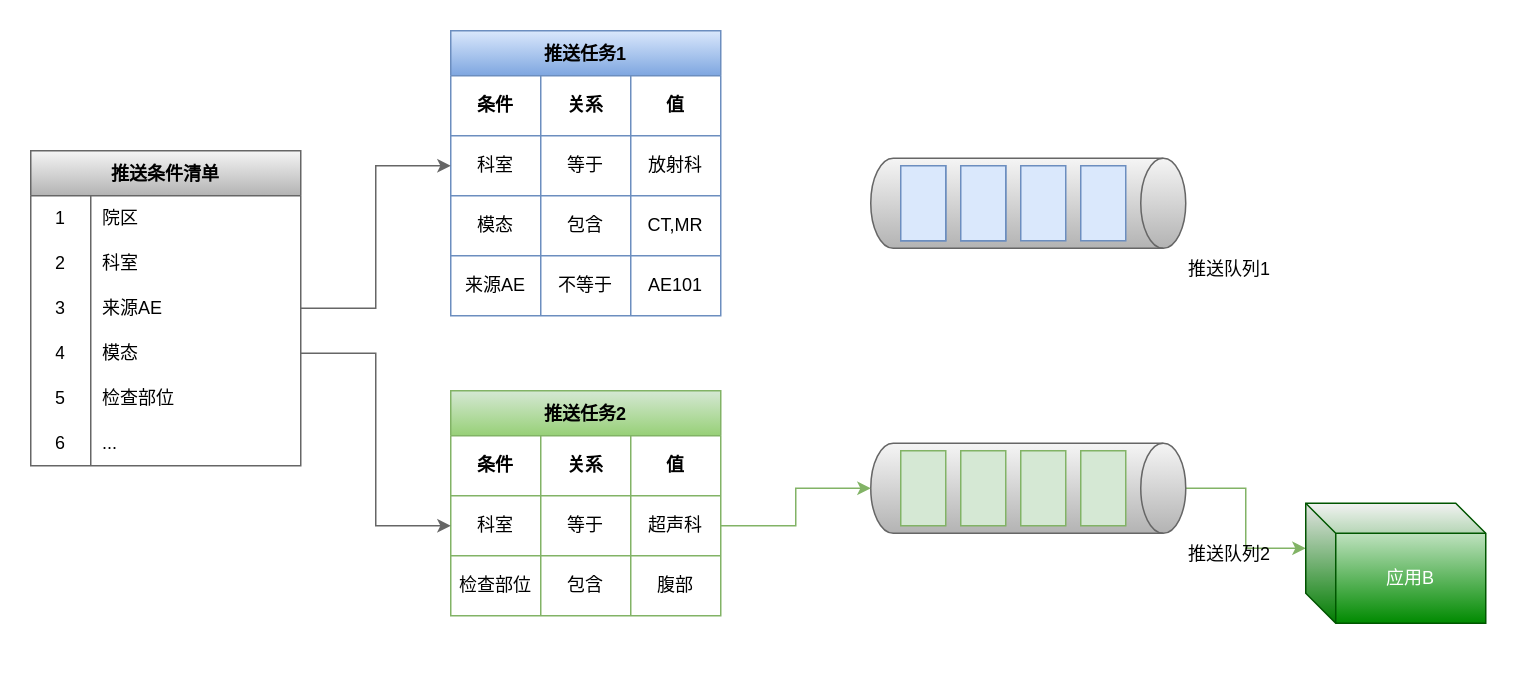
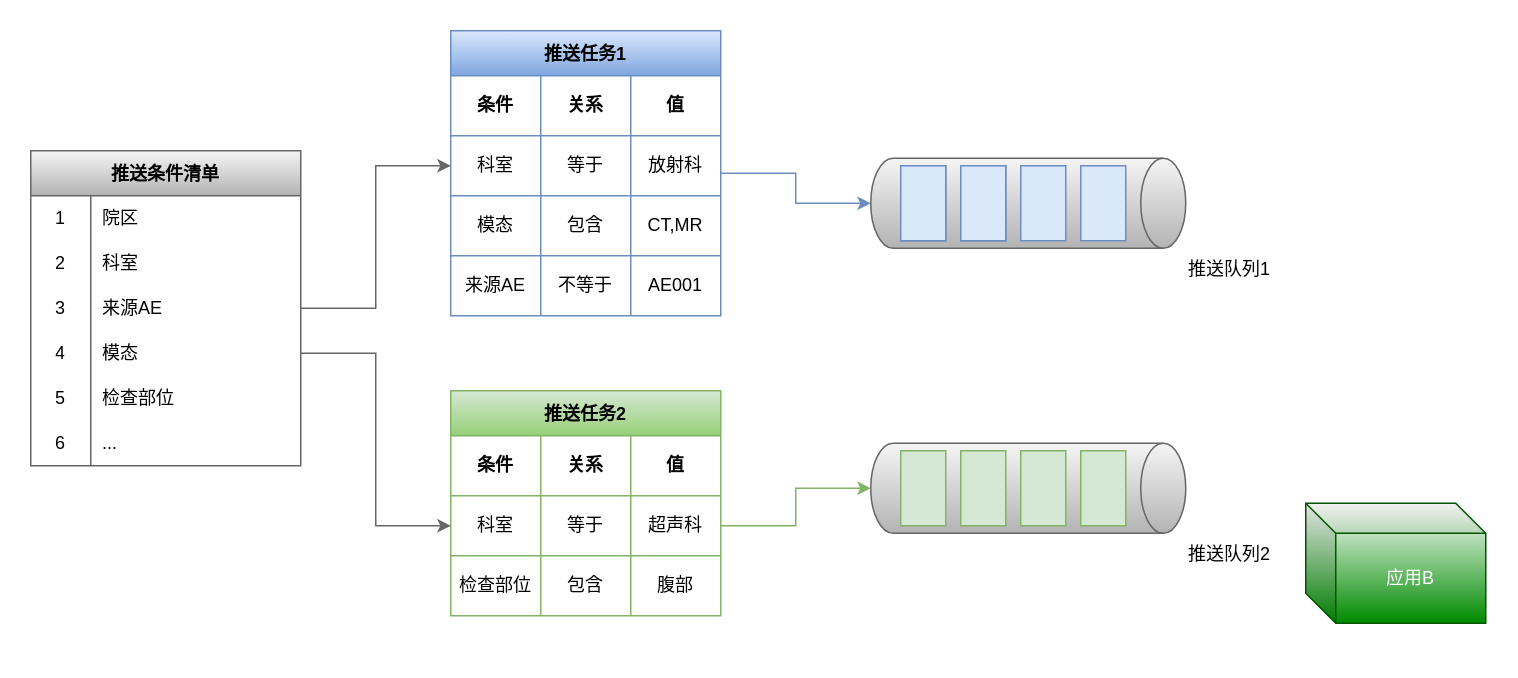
none -> (796, 184)
(676, 286) -> (676, 286)
(1246, 513) -> none
